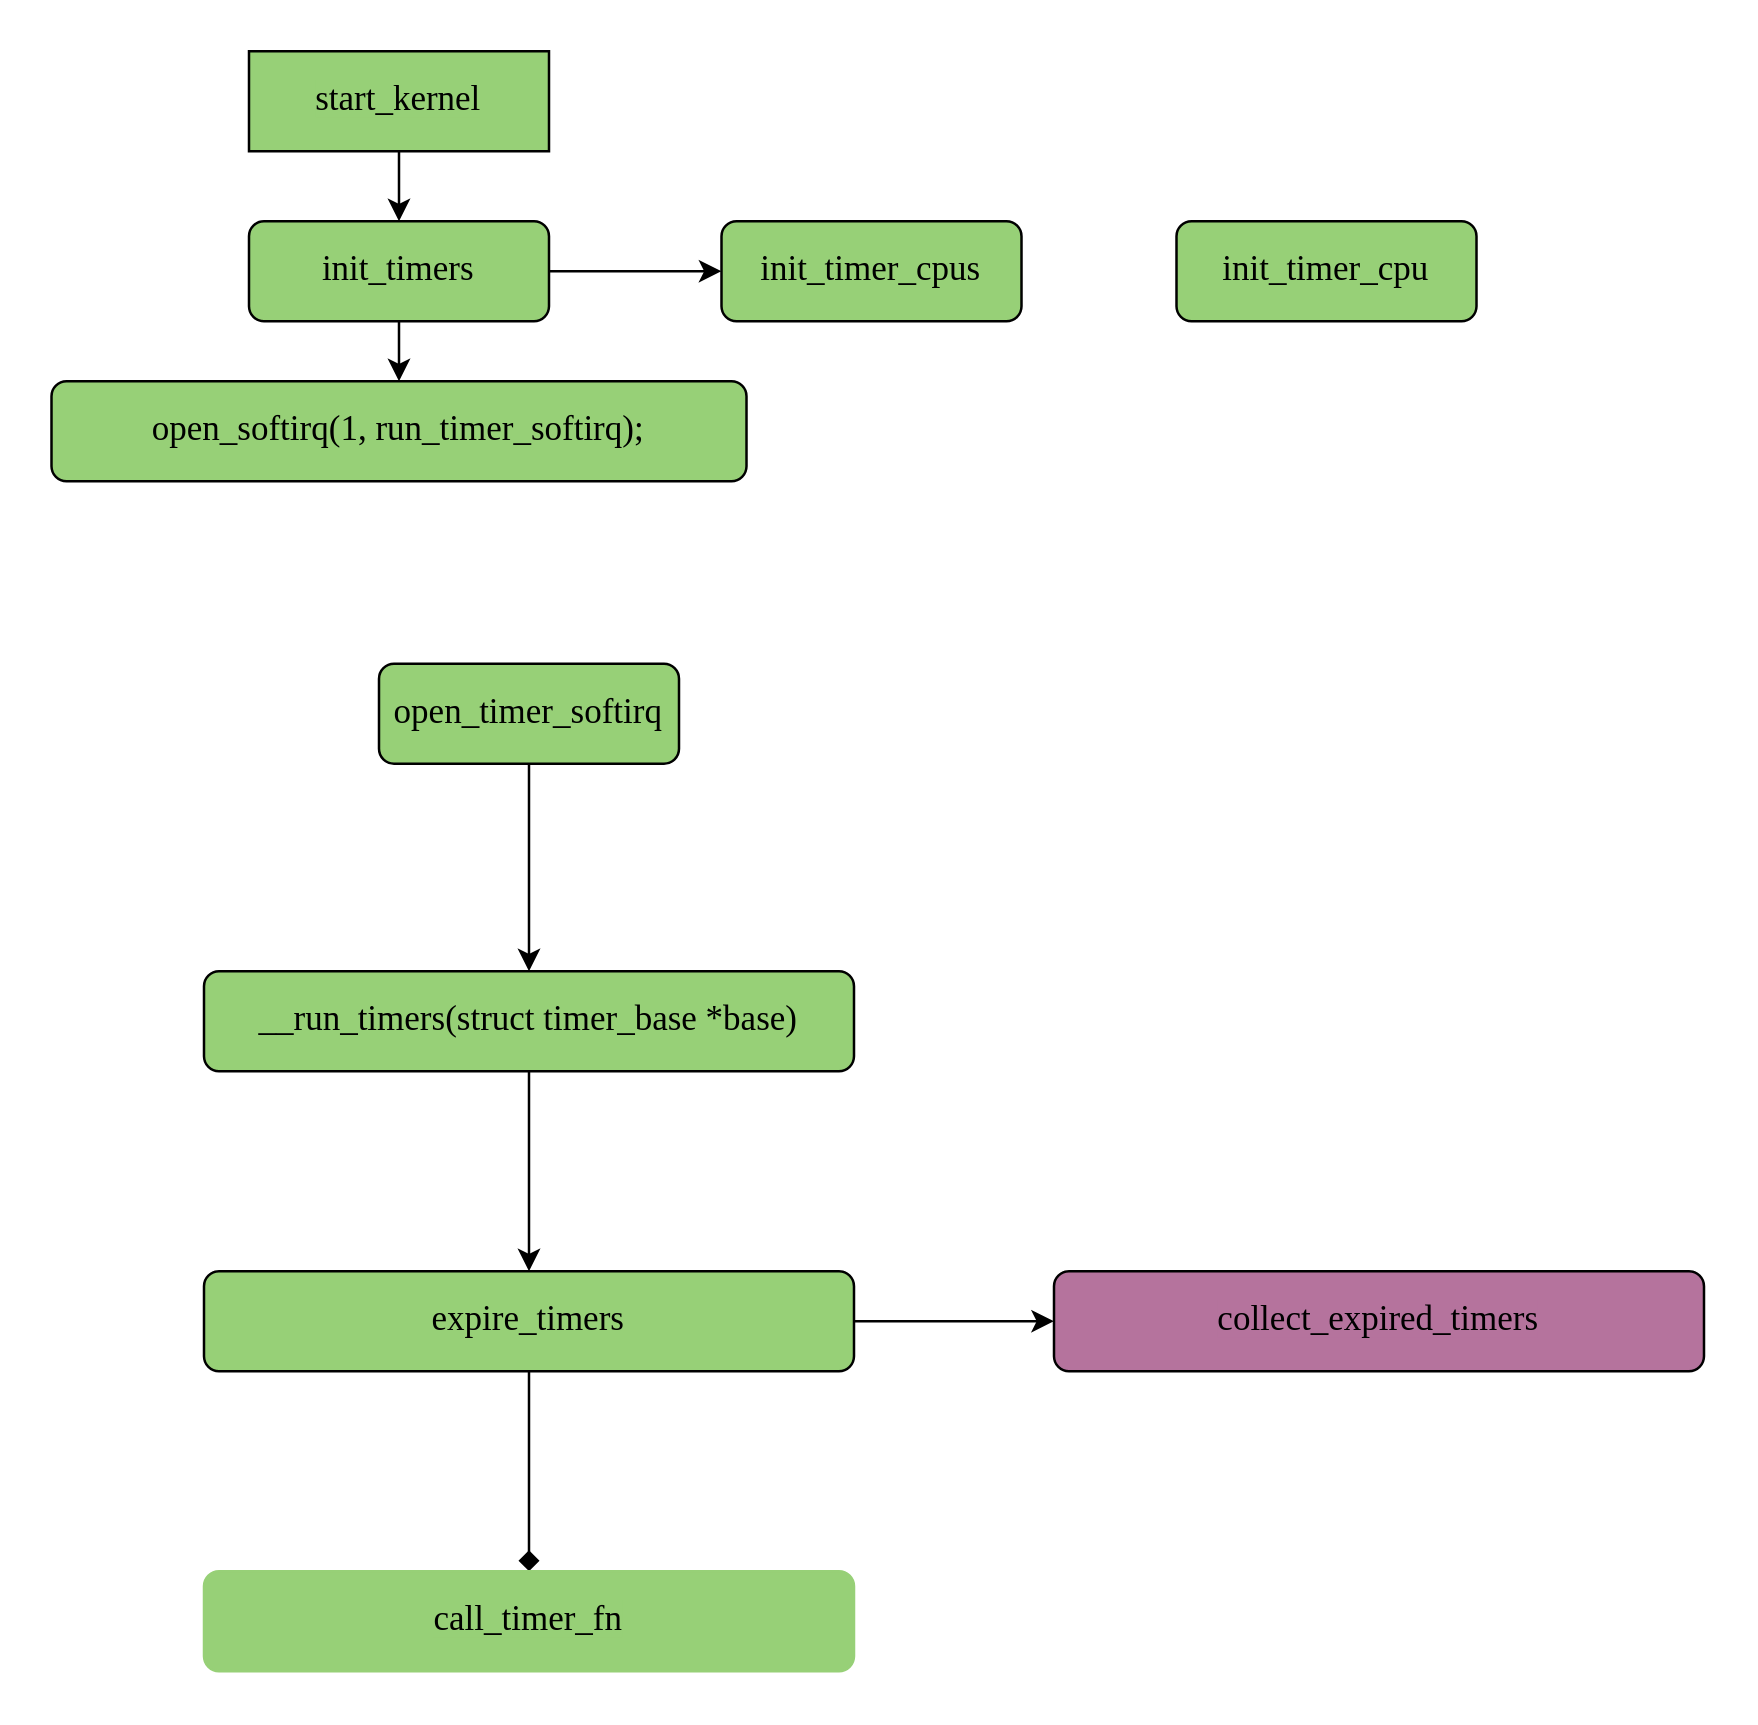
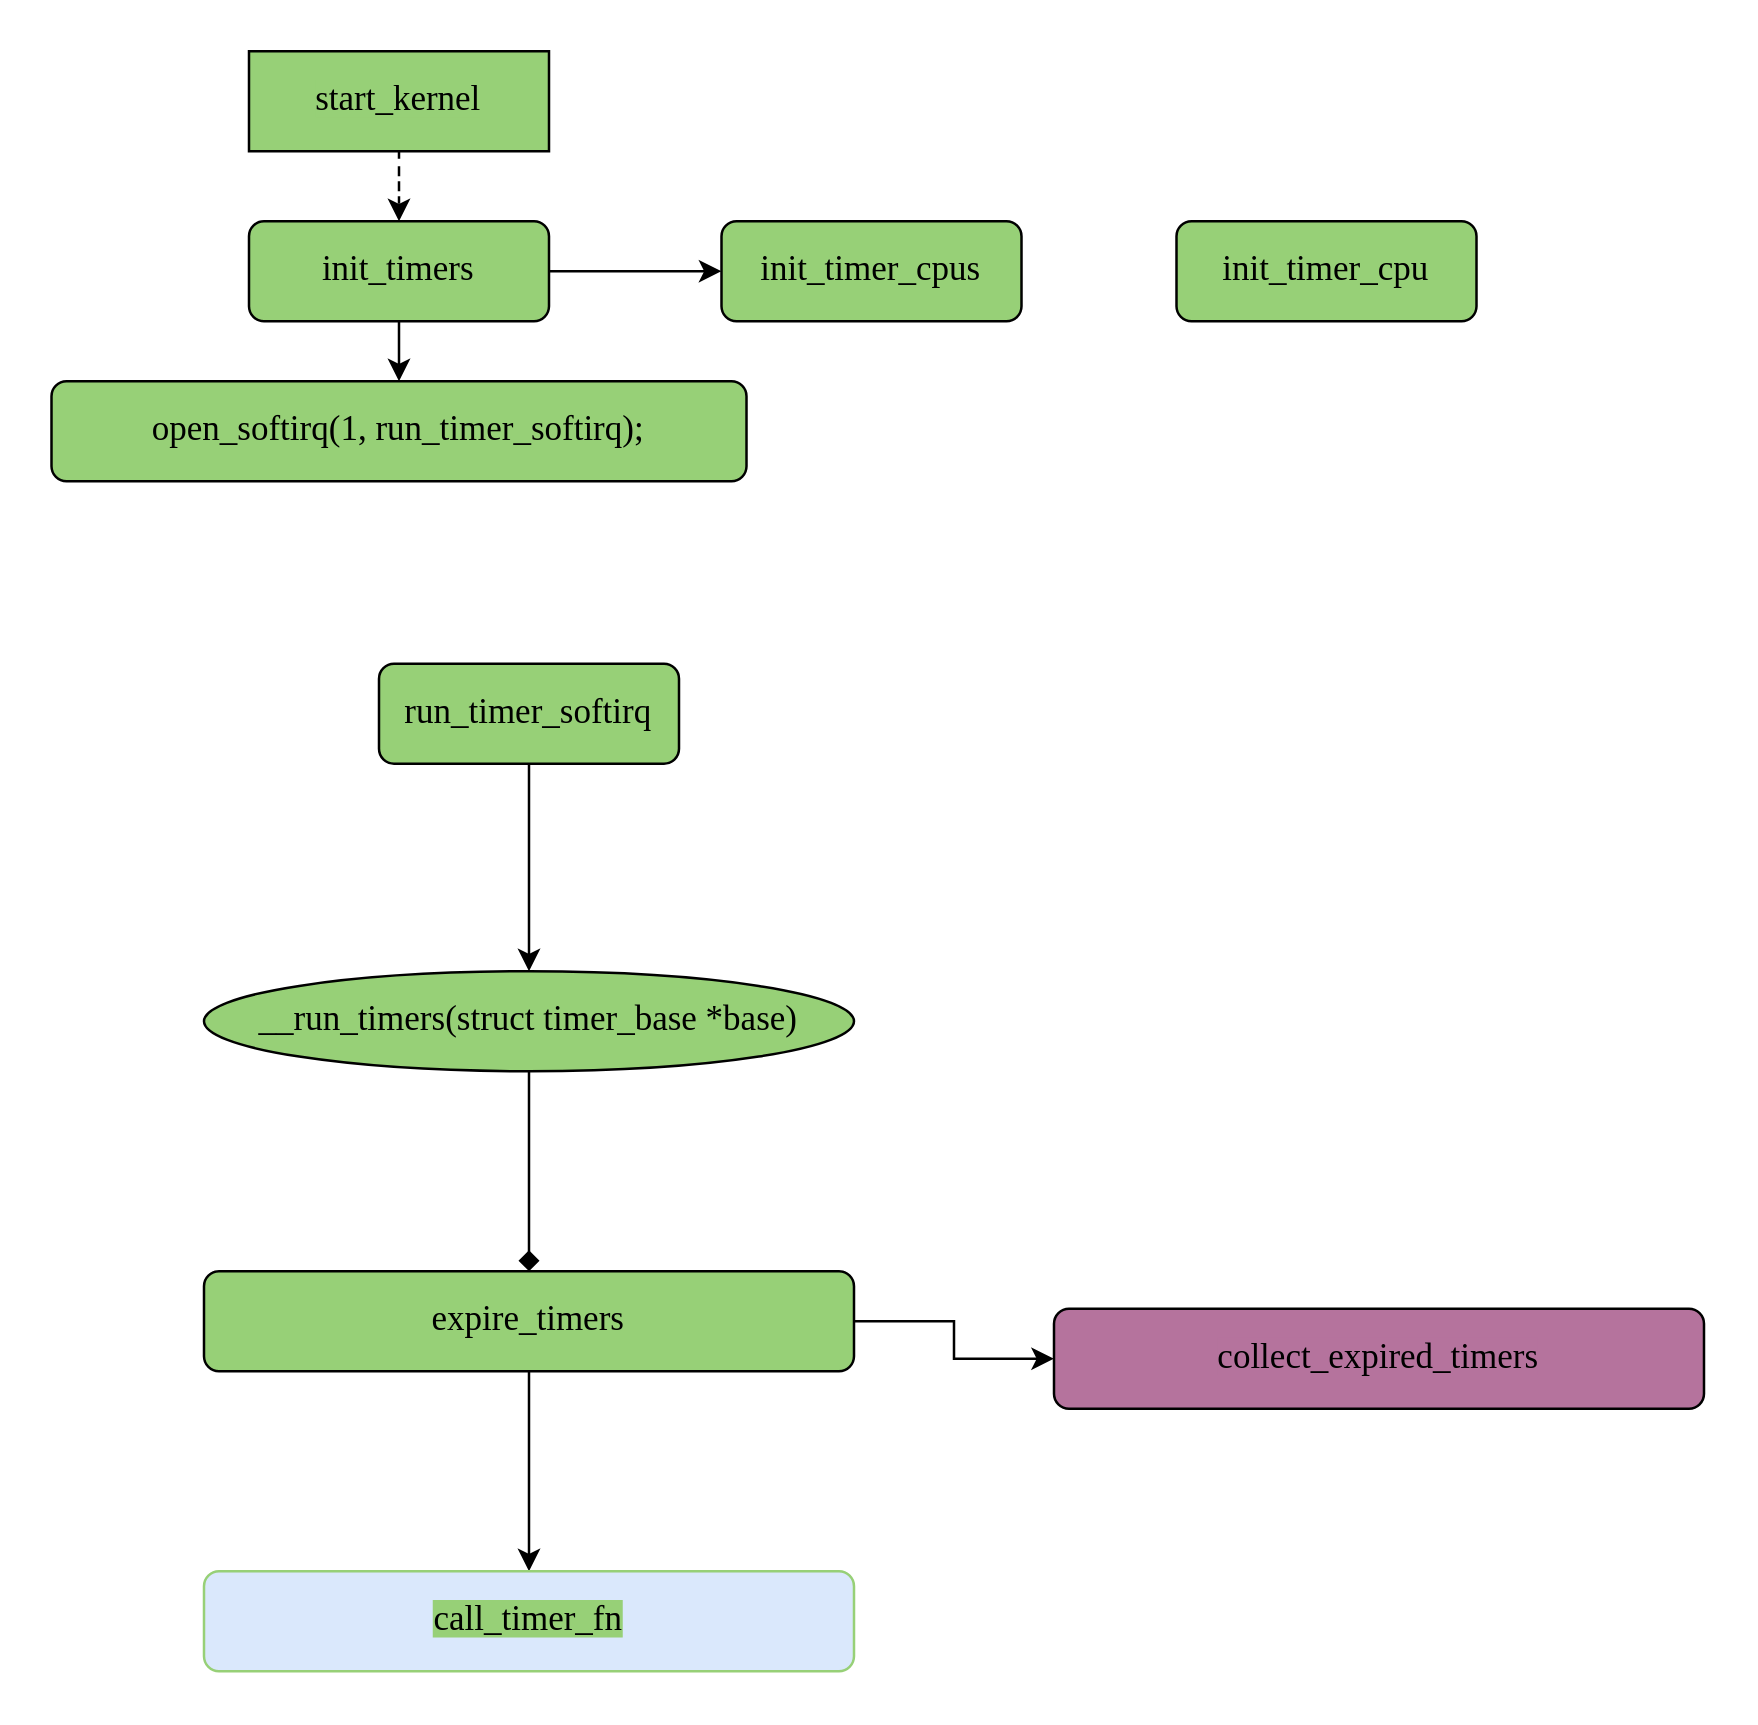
(399, 174) -> (399, 174)
(529, 714) -> (529, 714)
(529, 1021) -> (529, 1021)
(529, 1252) -> (529, 1251)
(1379, 1321) -> (1379, 1359)
(529, 1551) -> (529, 1552)
(529, 1621) -> (529, 1621)
